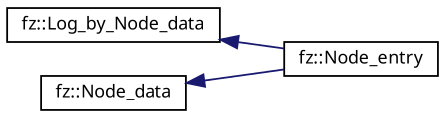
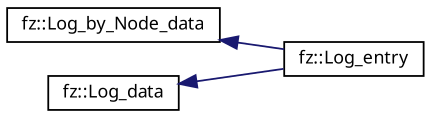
(361, 59) -> (354, 59)
(114, 93) -> (114, 93)
